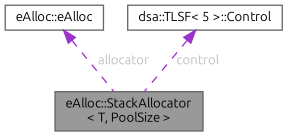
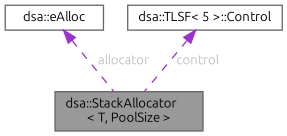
(54, 18) -> (54, 18)
(129, 111) -> (129, 111)
